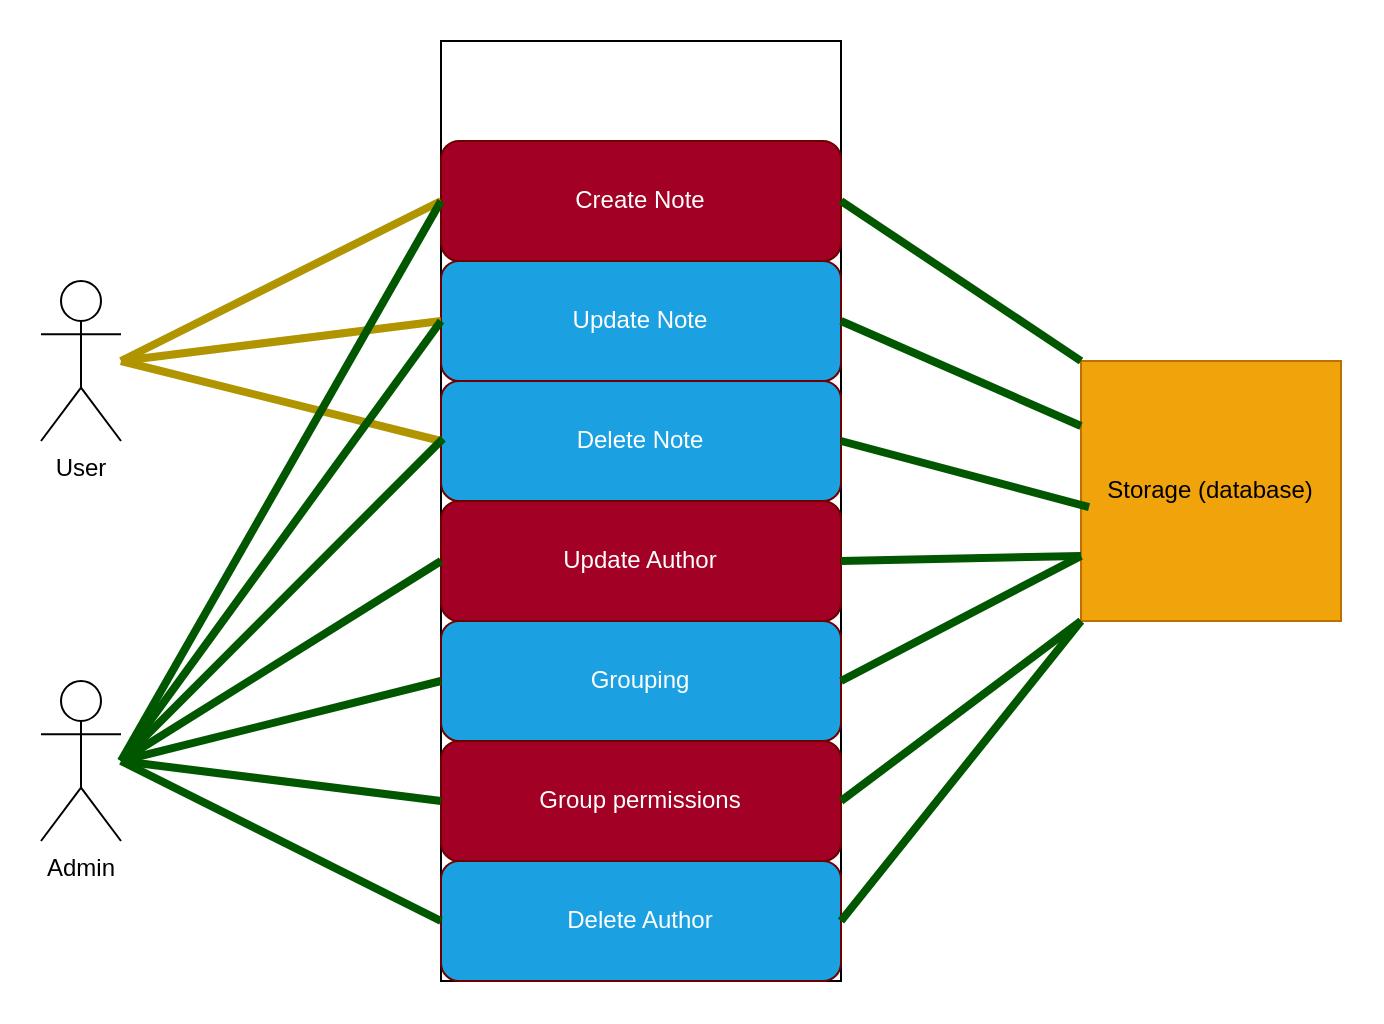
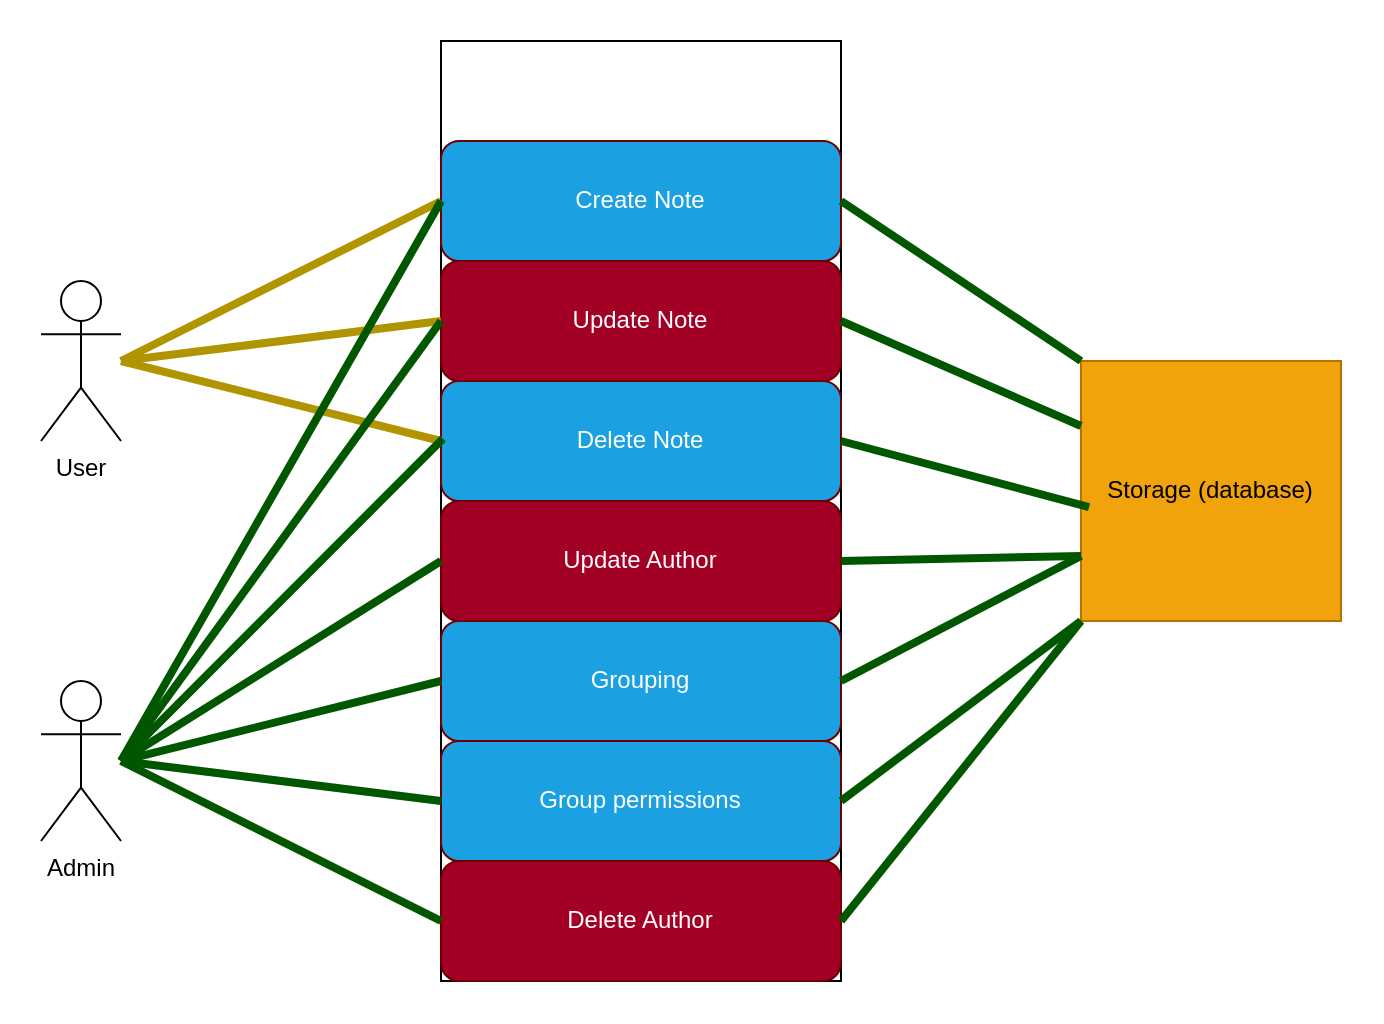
(641, 201) -> (641, 201)
(641, 321) -> (641, 321)
(641, 801) -> (641, 801)
(641, 921) -> (641, 921)
